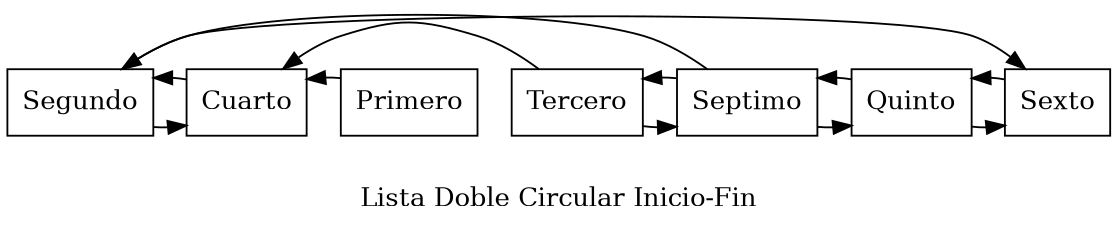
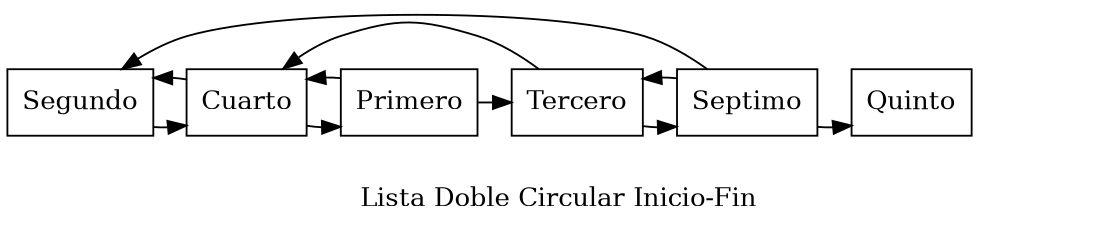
(844, 78) -> none
none -> (485, 102)
(1058, 102) -> none
none -> (314, 127)
